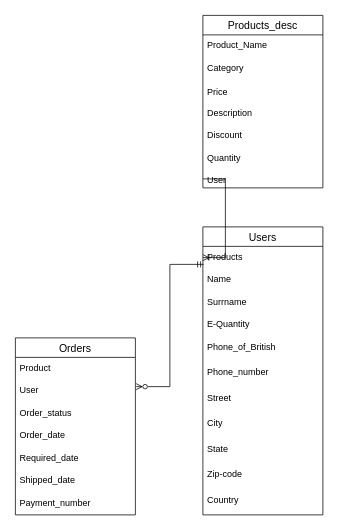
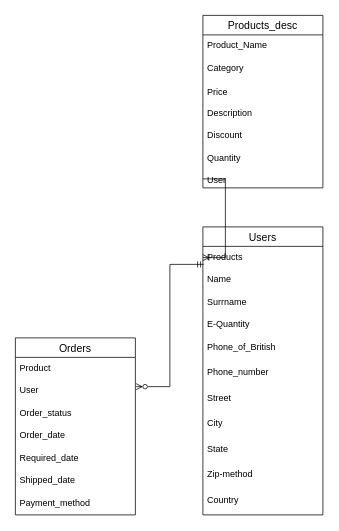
(226, 474) -> (231, 474)
(55, 503) -> (55, 503)
